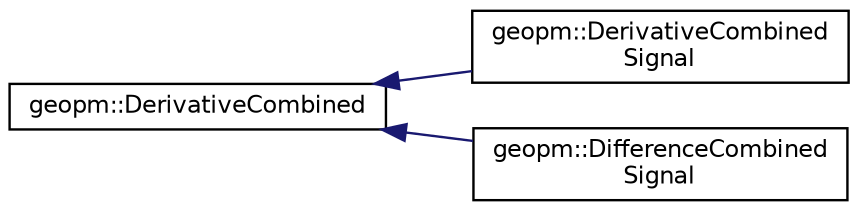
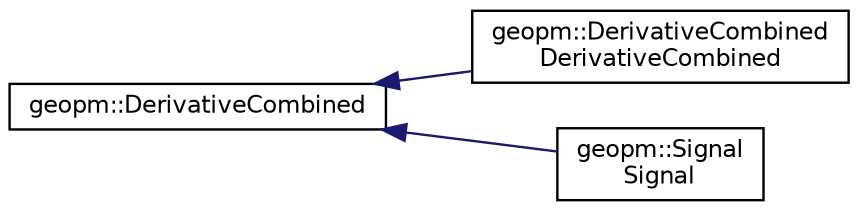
(660, 47) -> (660, 47)
(660, 164) -> (660, 164)
